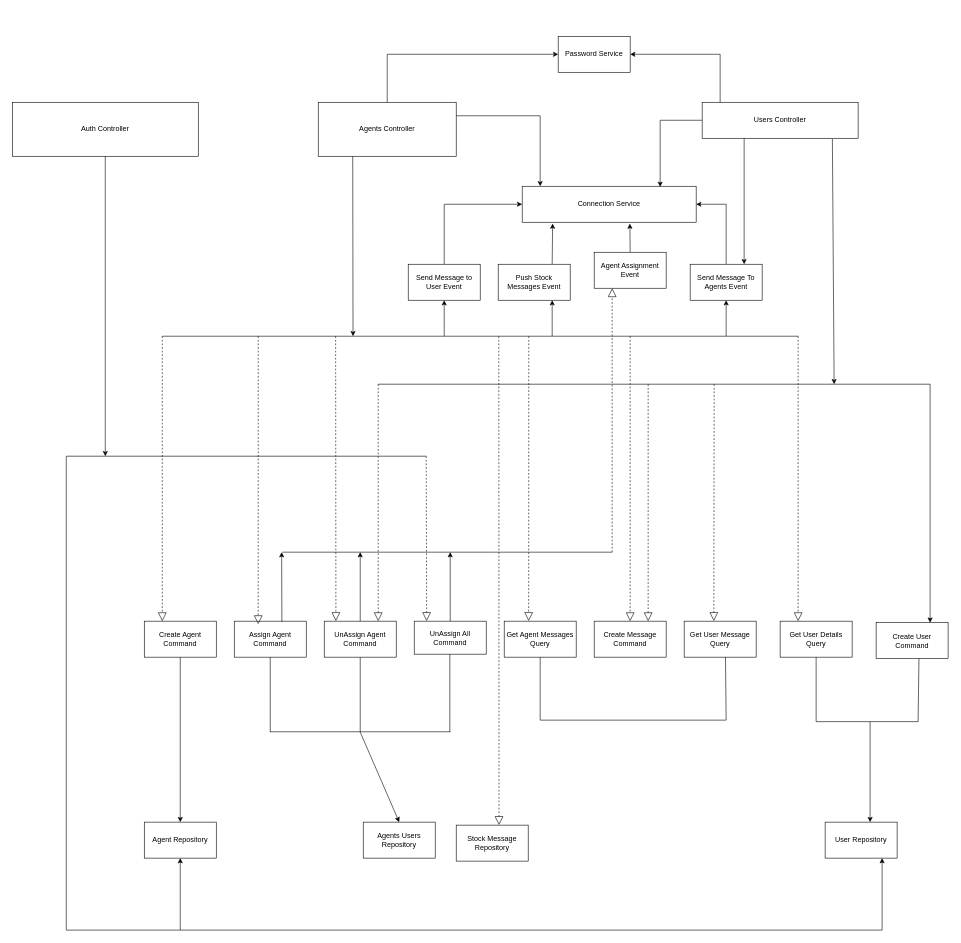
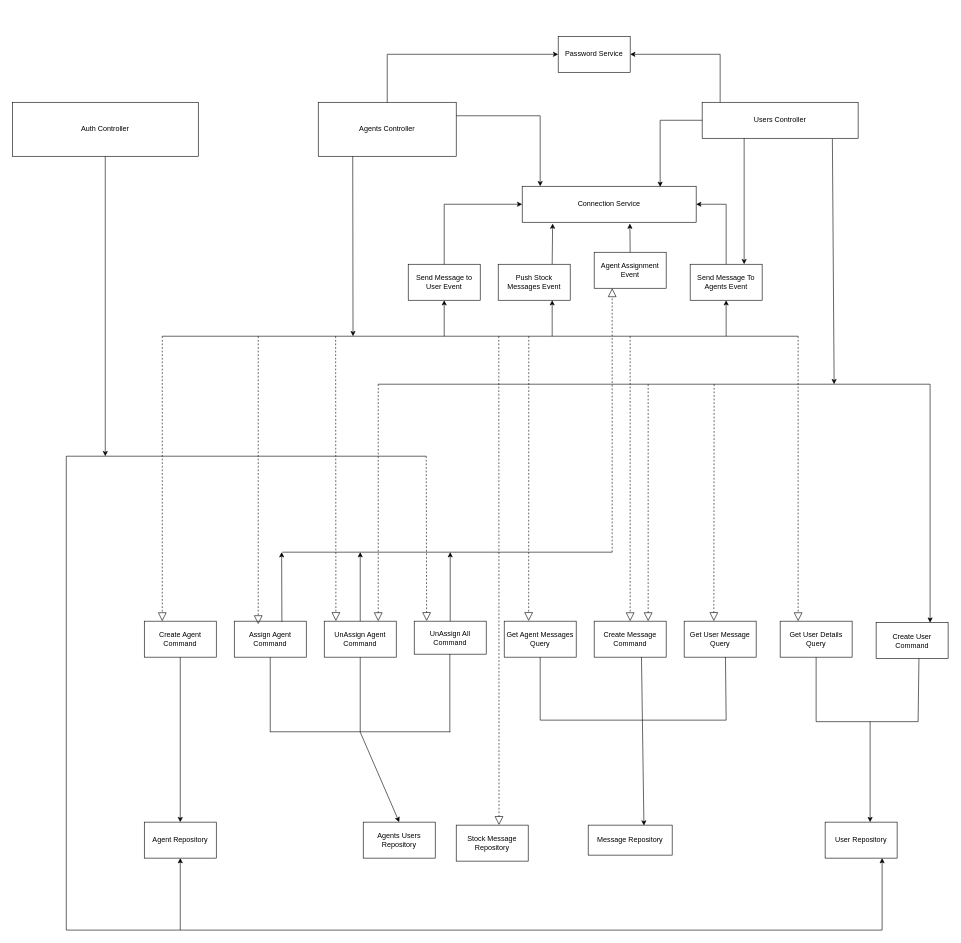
none -> (644, 795)
none -> (630, 840)
